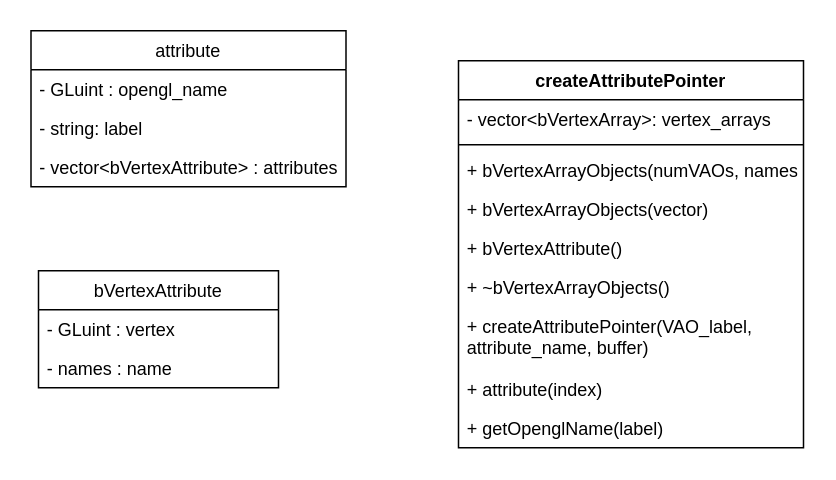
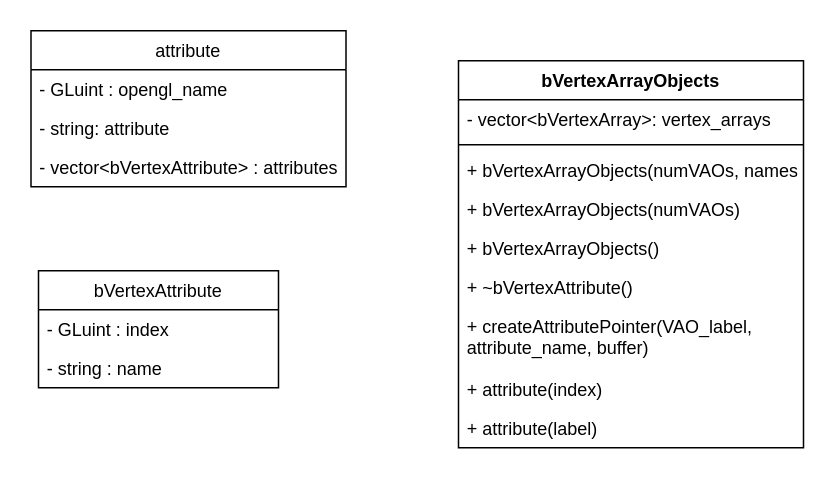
(630, 81) -> (630, 81)
(101, 129) -> (123, 129)
(610, 210) -> (615, 210)
(563, 249) -> (580, 249)
(585, 288) -> (568, 288)
(120, 330) -> (113, 330)
(108, 369) -> (110, 369)
(568, 429) -> (548, 429)
